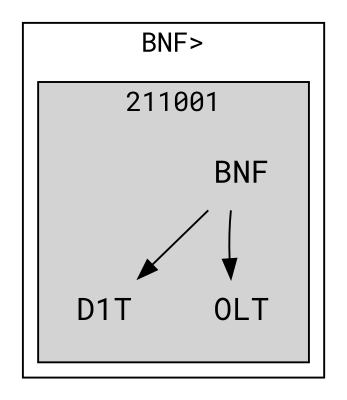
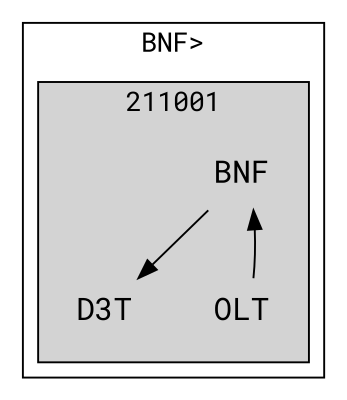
(229, 235) -> (255, 254)
(105, 313) -> (105, 313)
